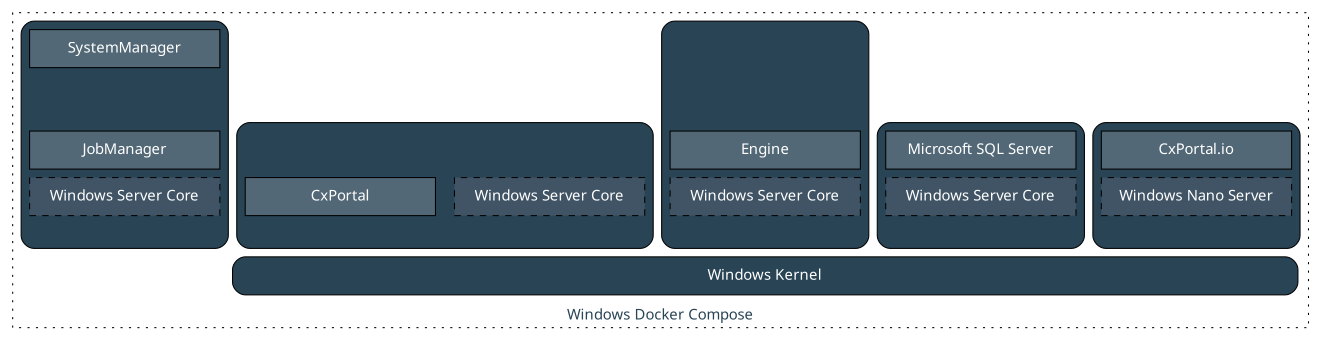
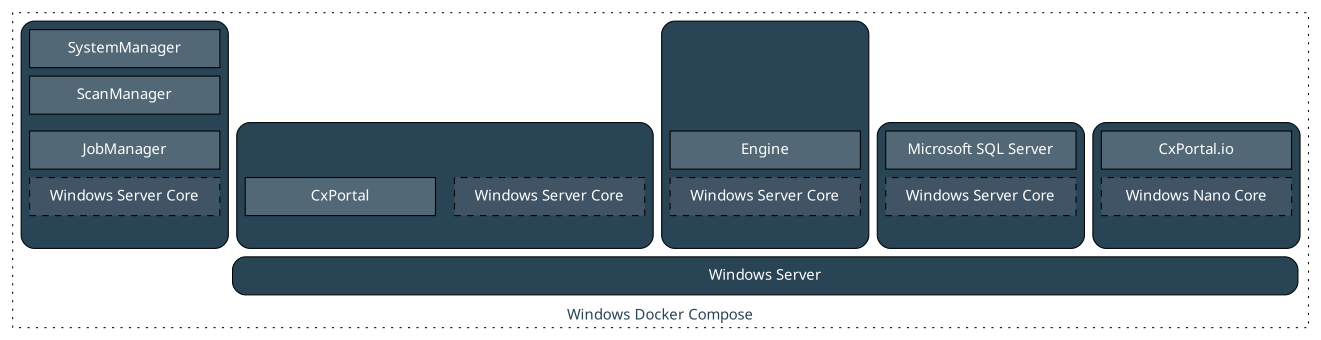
none -> (125, 95)
(1196, 197) -> (1196, 197)
(765, 276) -> (765, 276)
